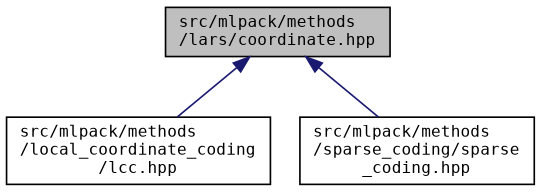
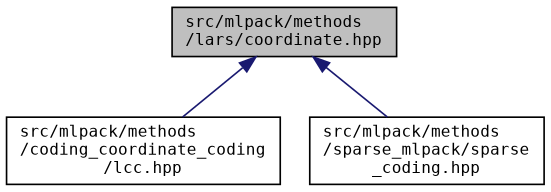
(138, 151) -> (143, 151)
(417, 151) -> (427, 151)
